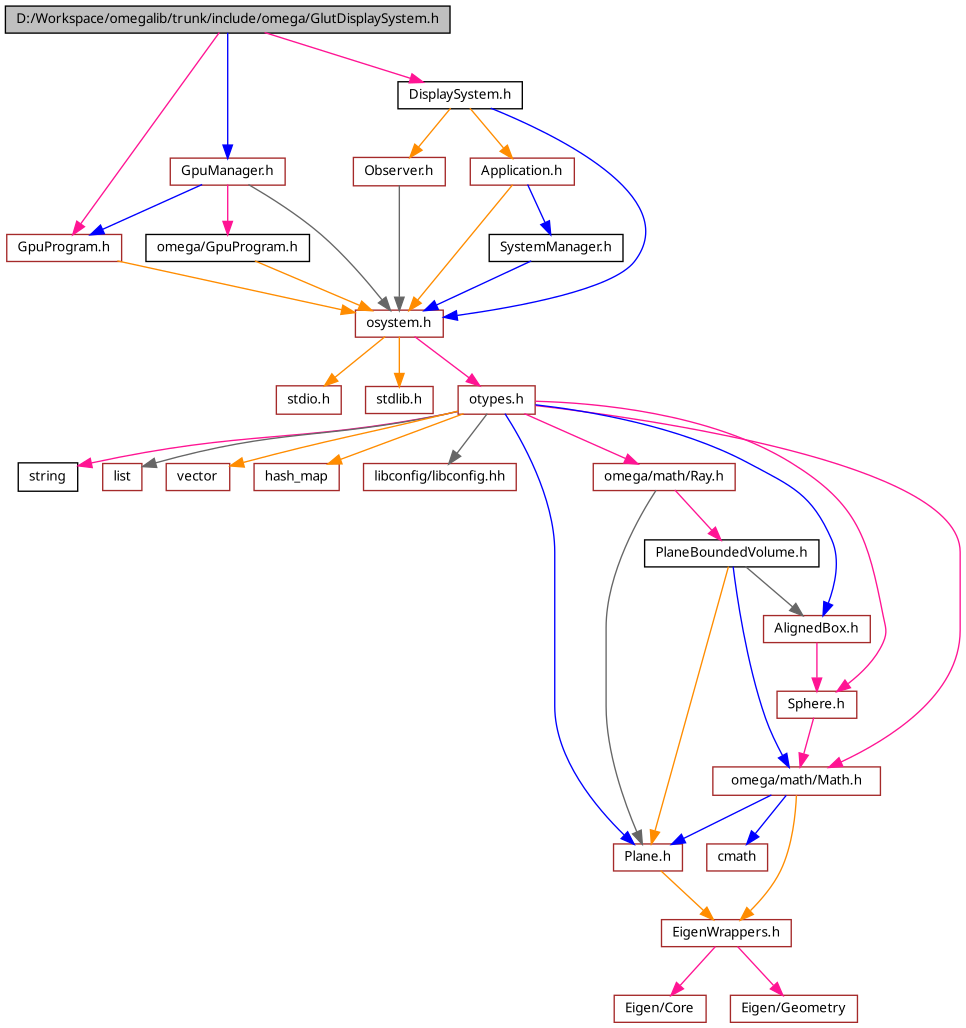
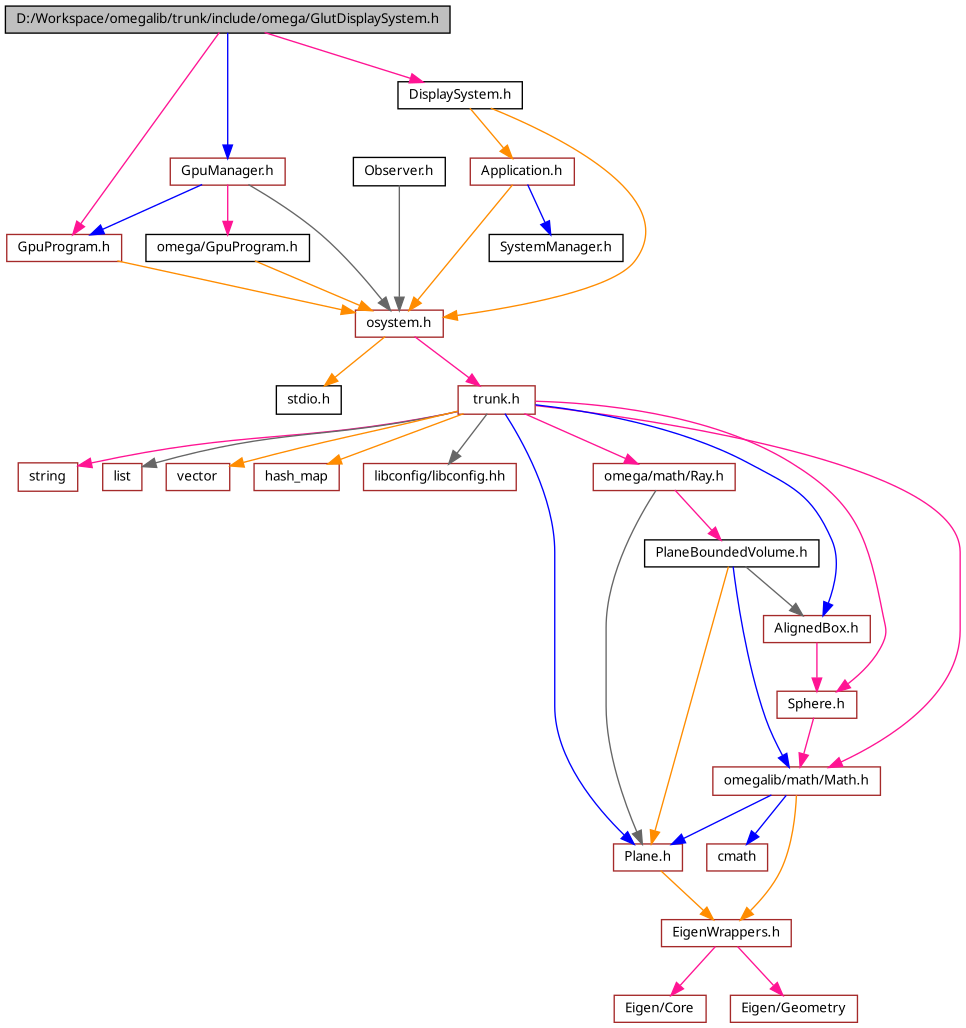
(435, 128) -> none
(399, 172) -> (399, 172)
(645, 238) -> (645, 238)
(484, 283) -> none
(309, 400) -> (309, 400)
(399, 400) -> none
(497, 400) -> (497, 400)
(48, 477) -> (48, 477)
(797, 781) -> (797, 781)
